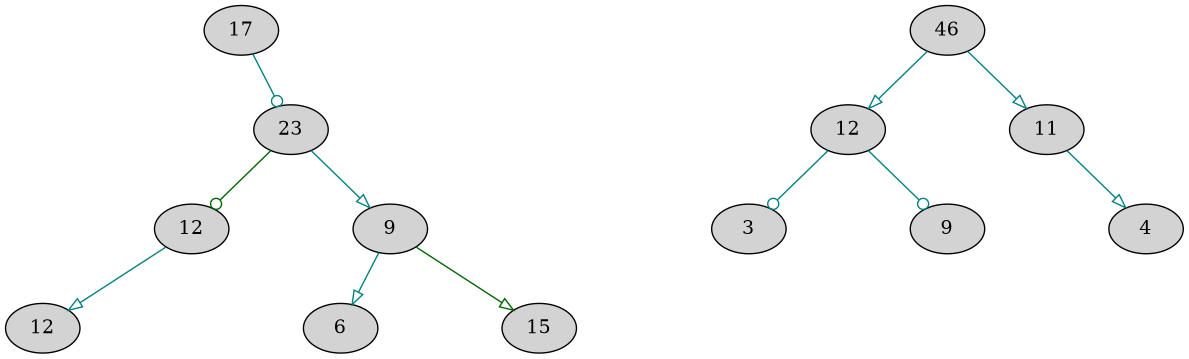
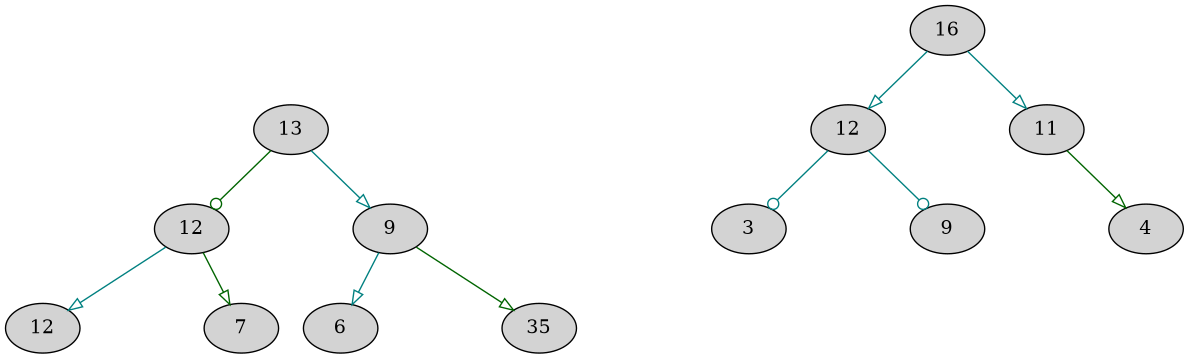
(241, 30) -> none
(947, 30) -> (947, 30)
(291, 130) -> (291, 130)
(1091, 174) -> (1091, 174)
none -> (241, 328)
(539, 328) -> (539, 328)
